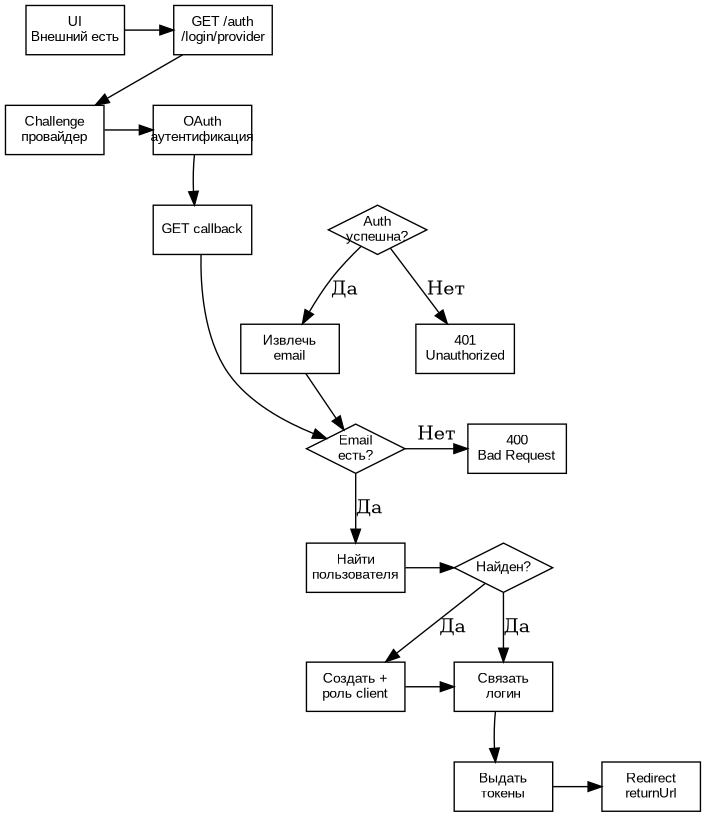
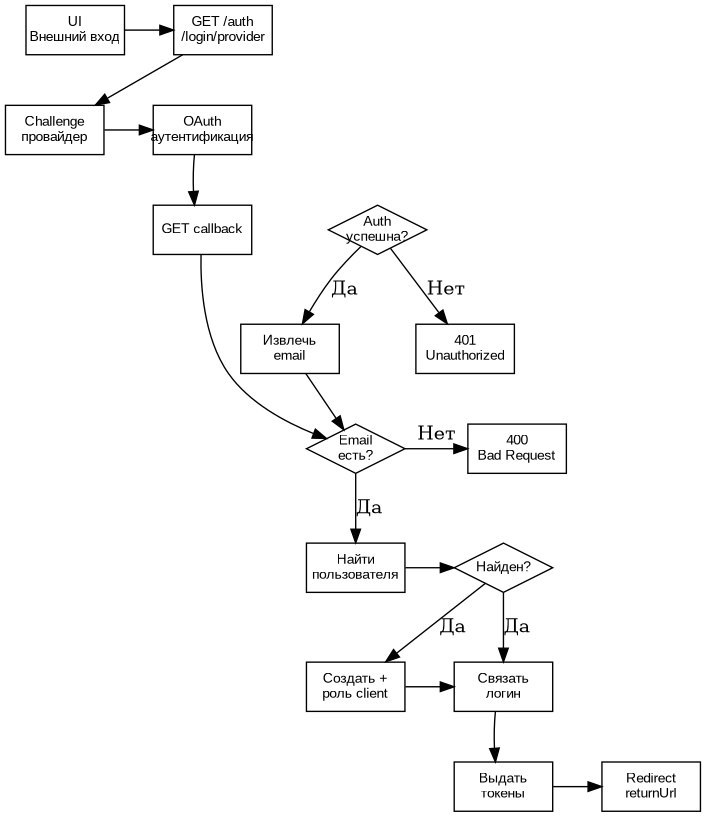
(75, 30) -> (75, 30)
